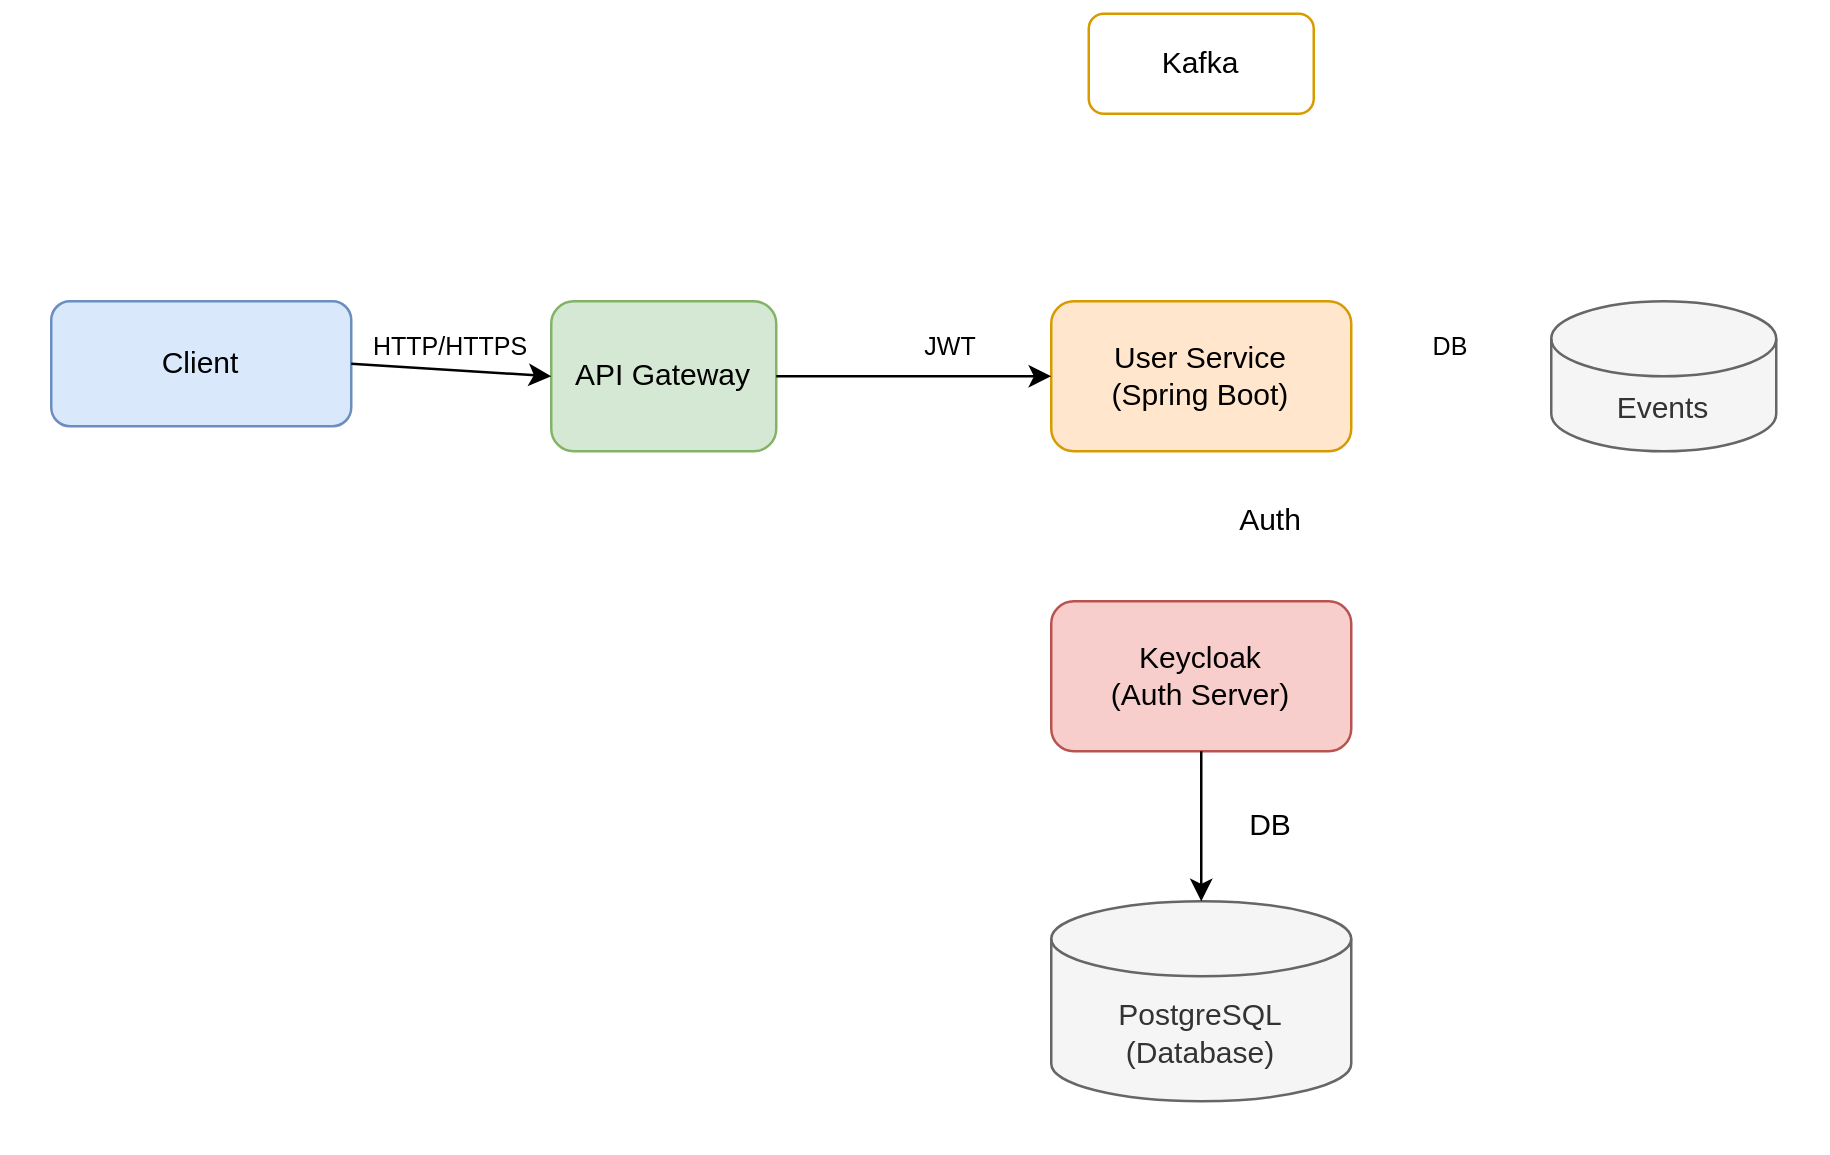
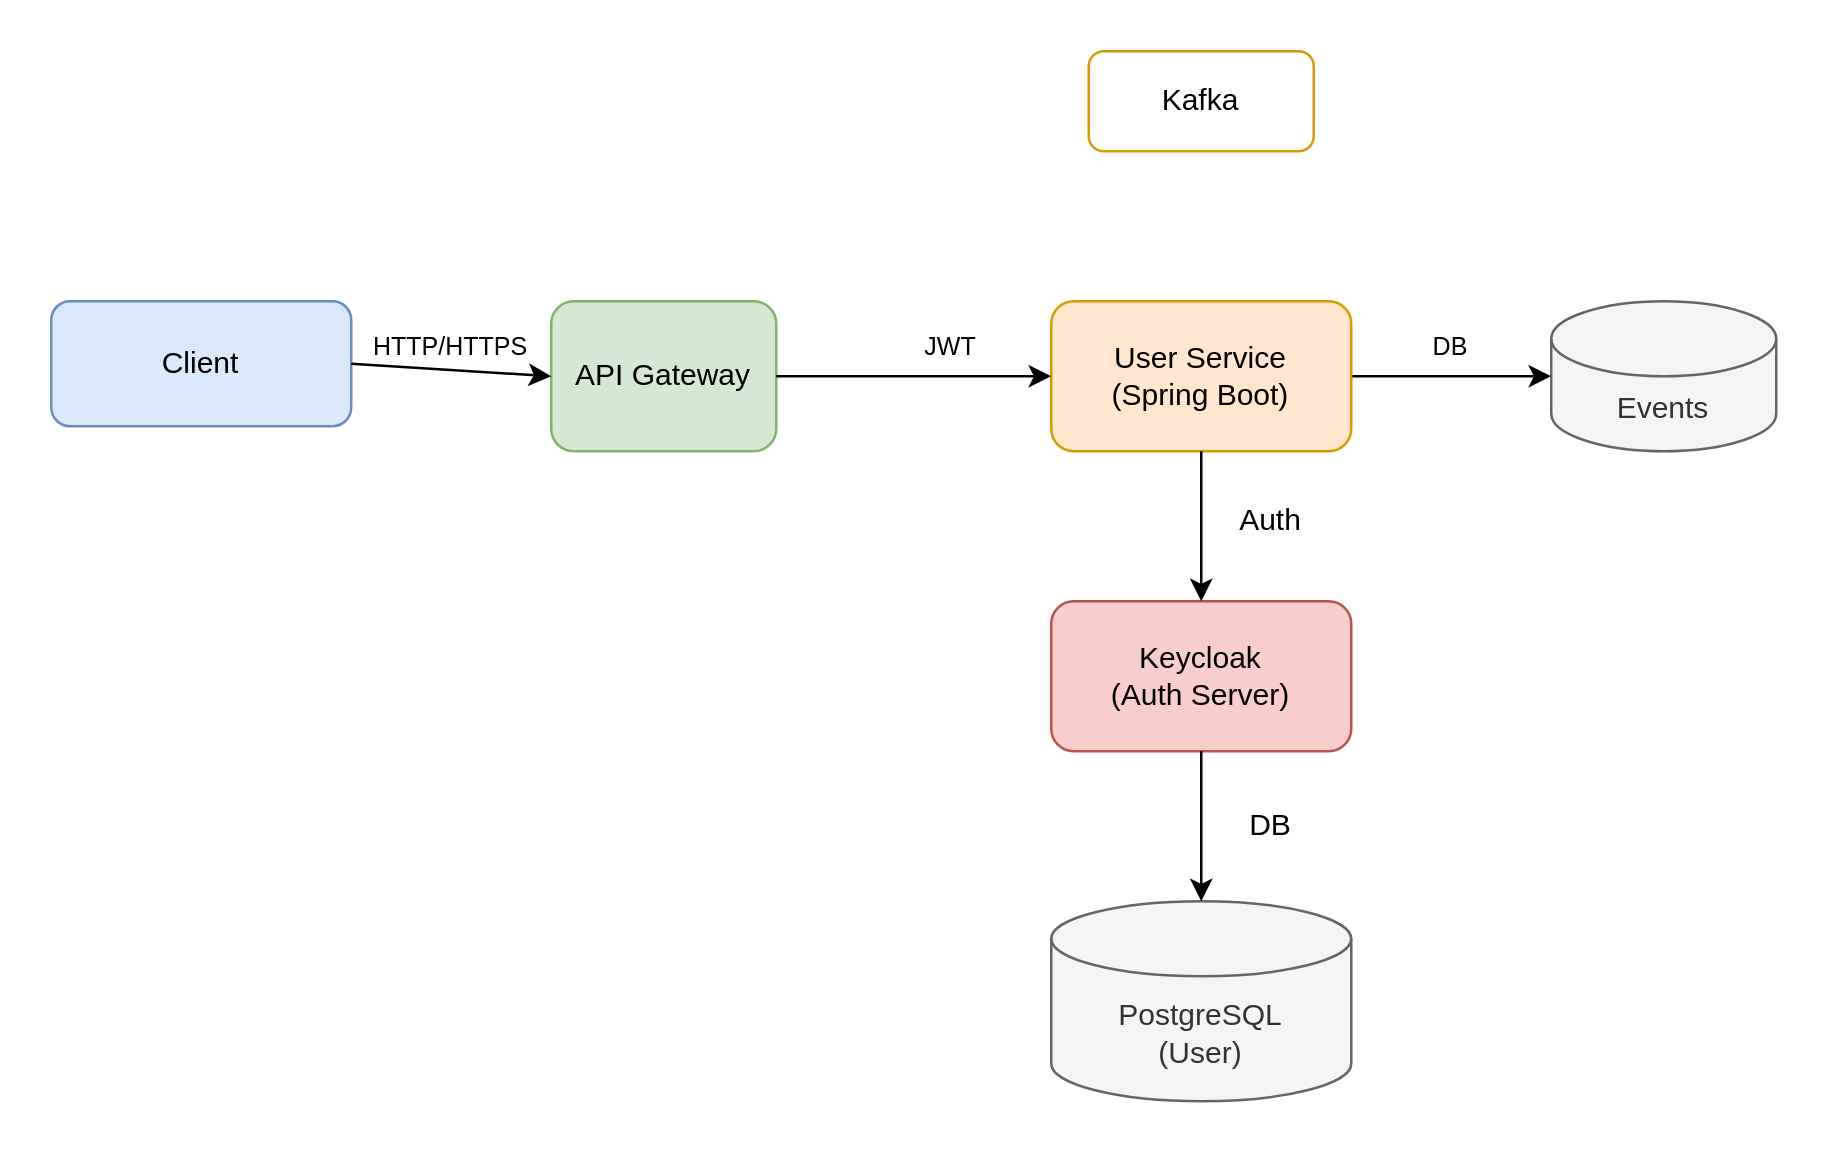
(1201, 64) -> (1201, 101)
none -> (1443, 376)
none -> (1201, 518)
(1201, 1034) -> (1201, 1034)
